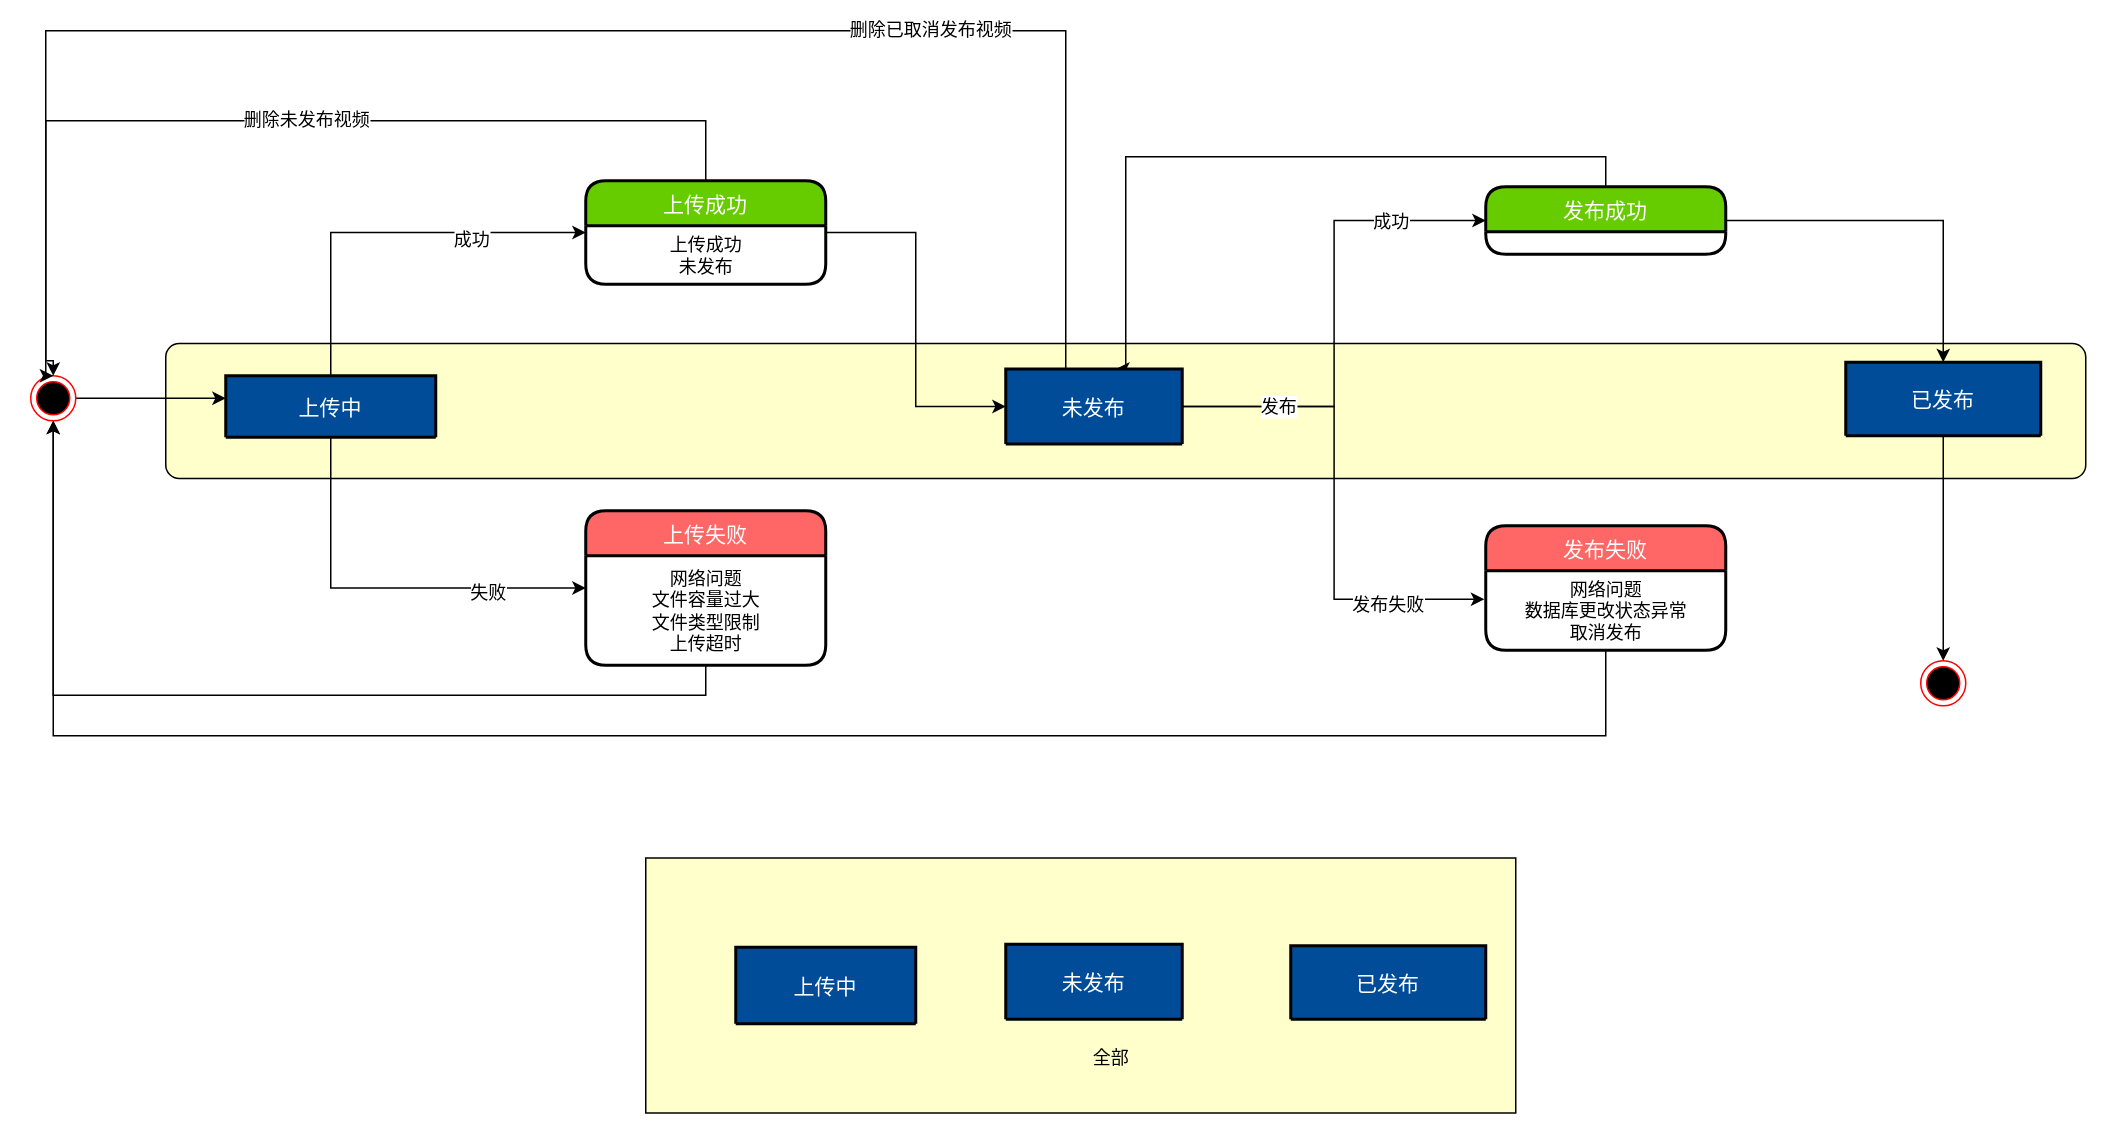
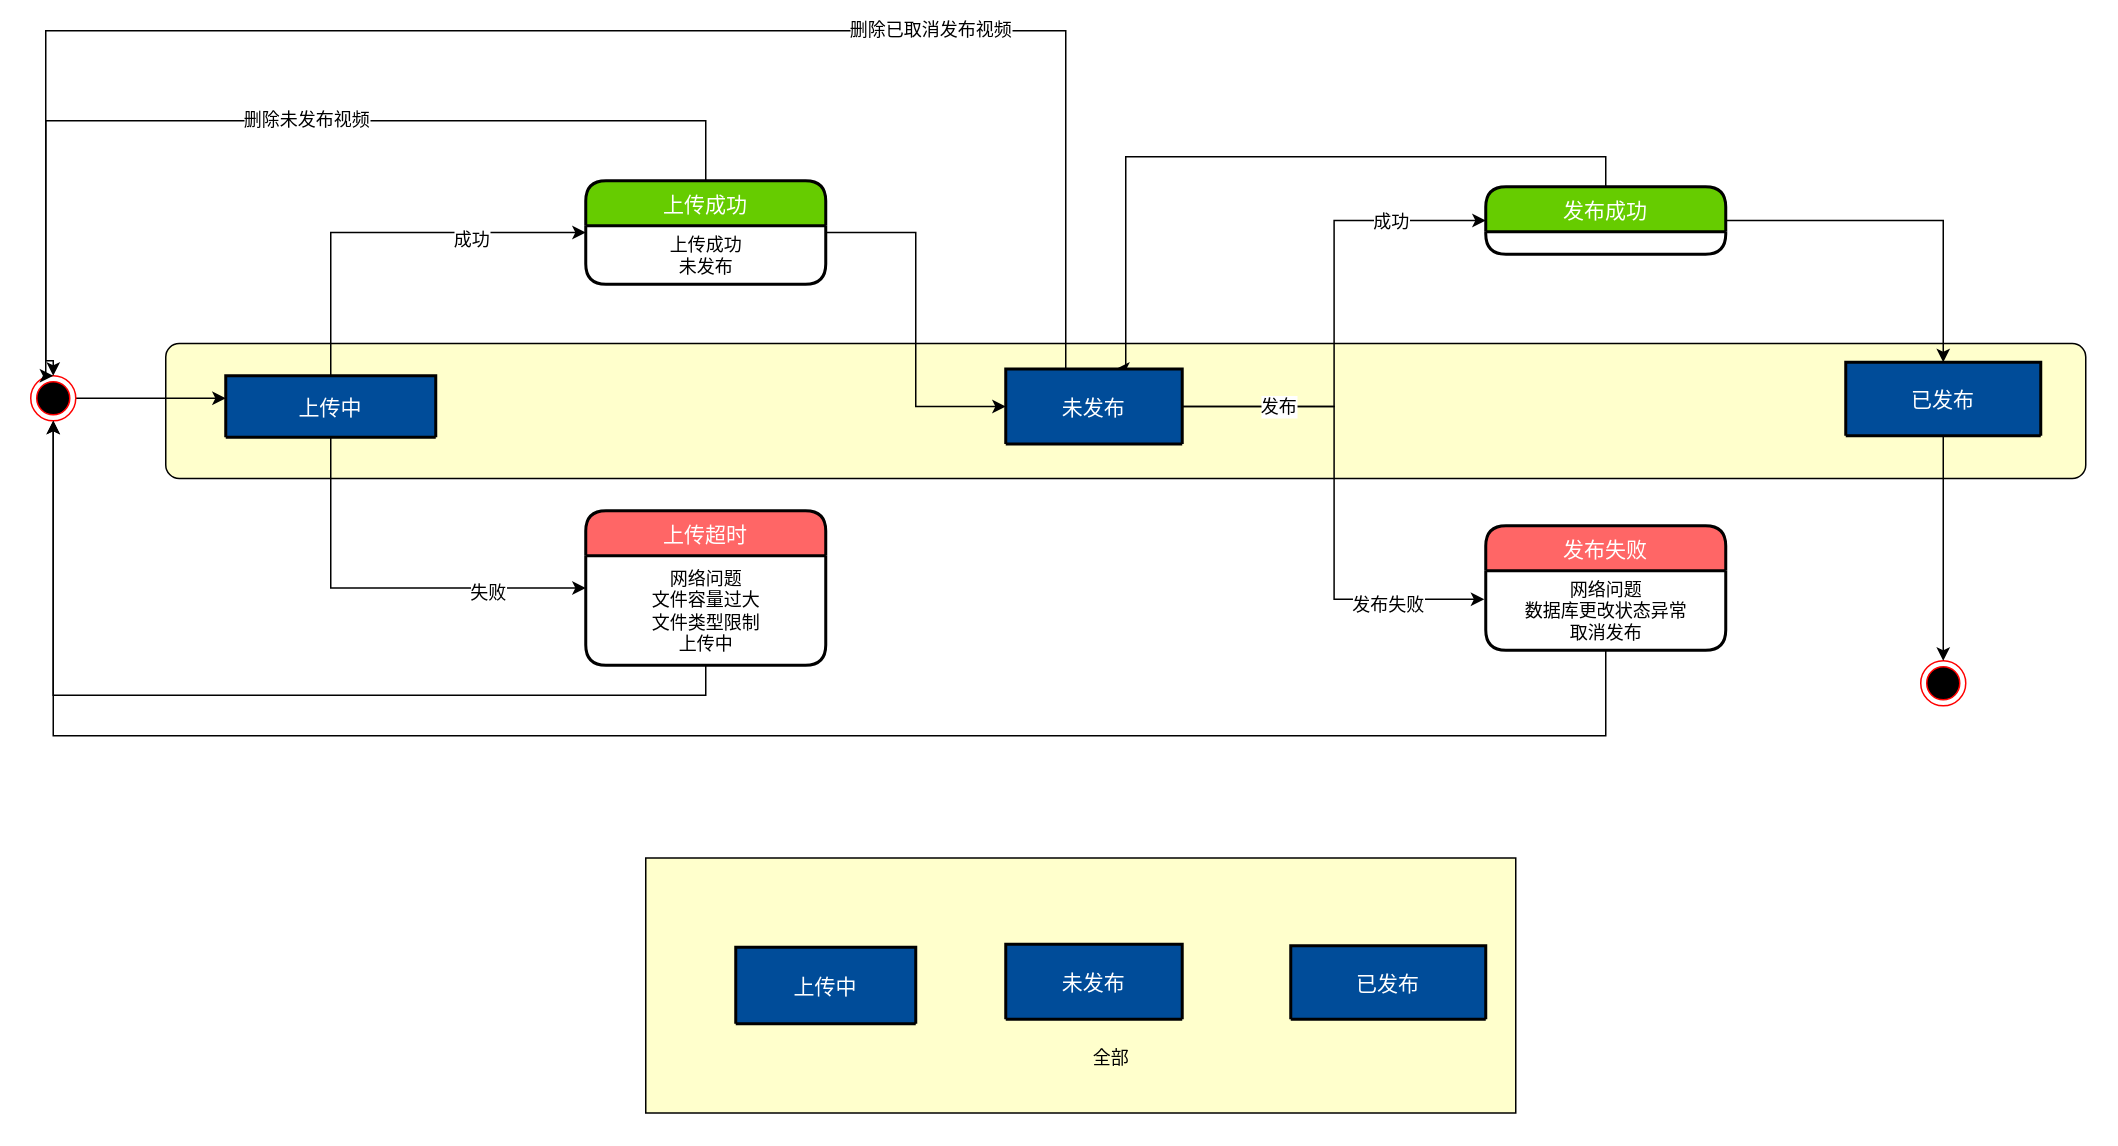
(705, 535) -> (705, 535)
(707, 611) -> (707, 611)
